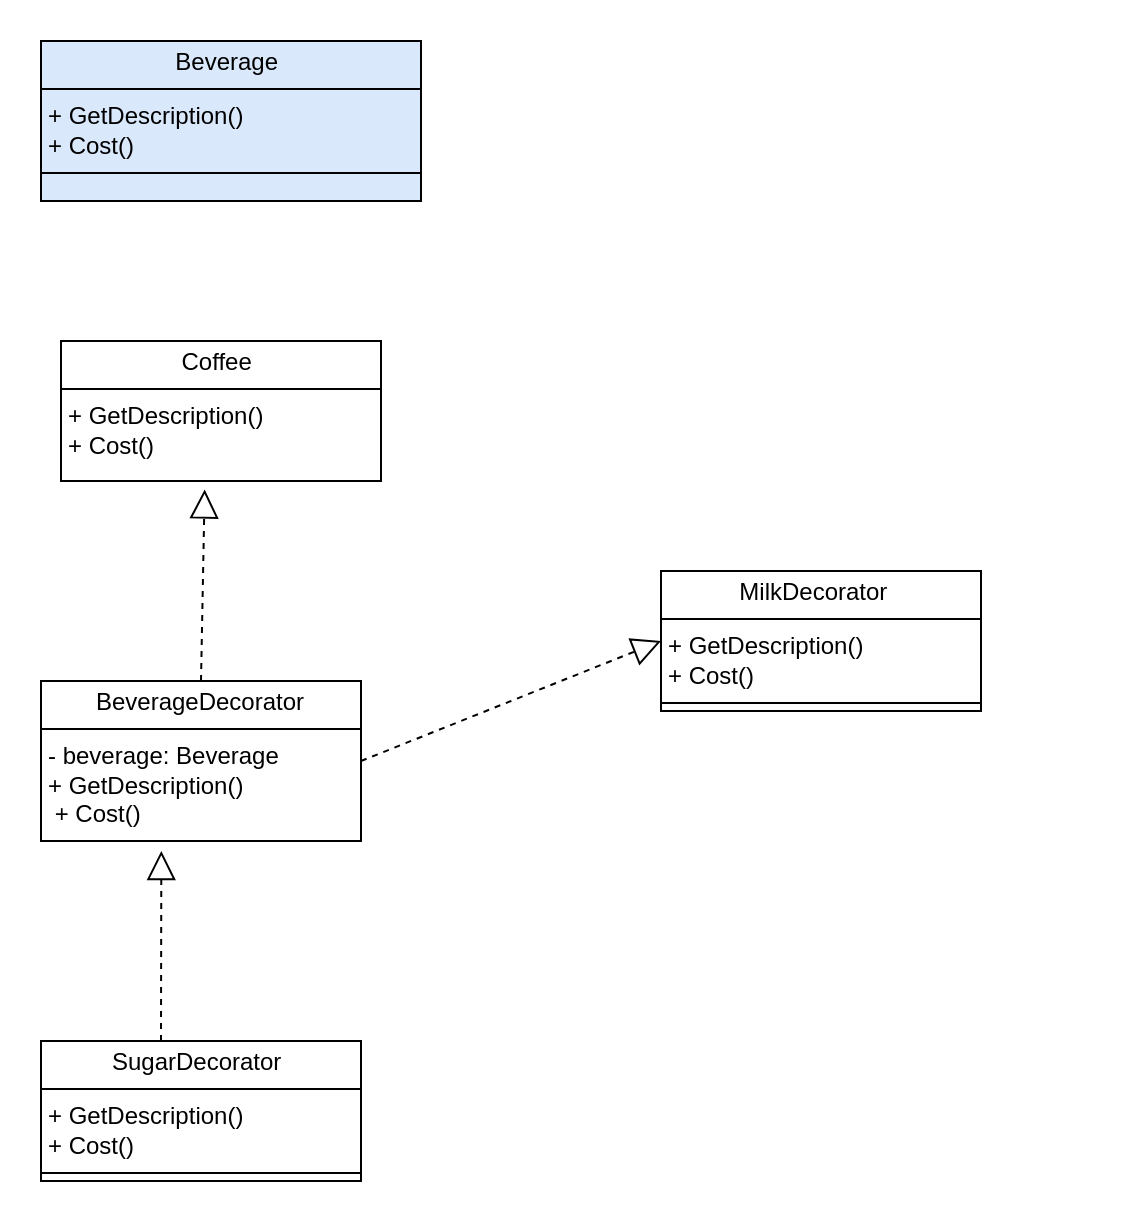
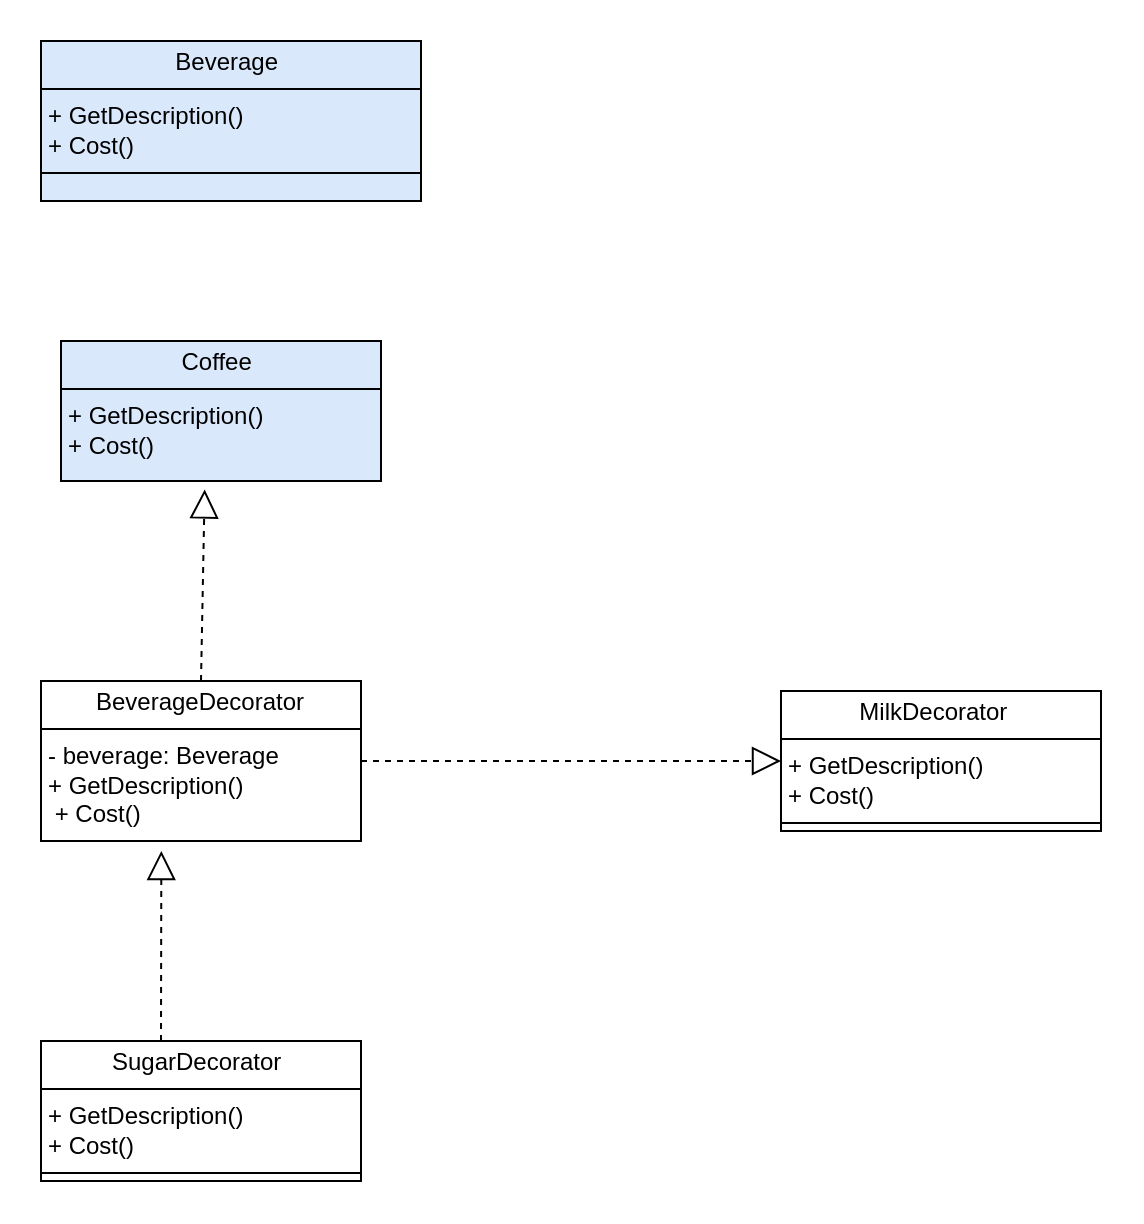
(221, 411) -> (221, 411)
(821, 641) -> (941, 761)
